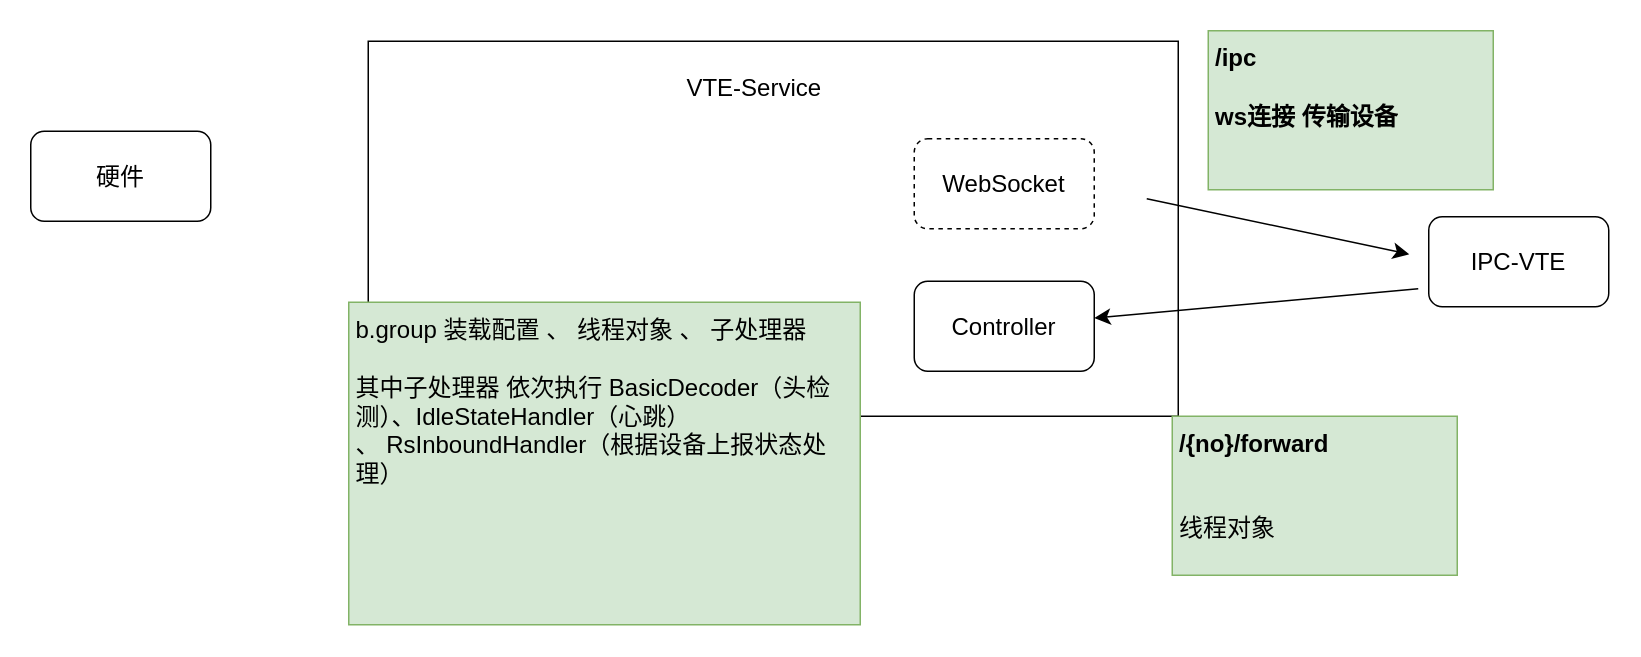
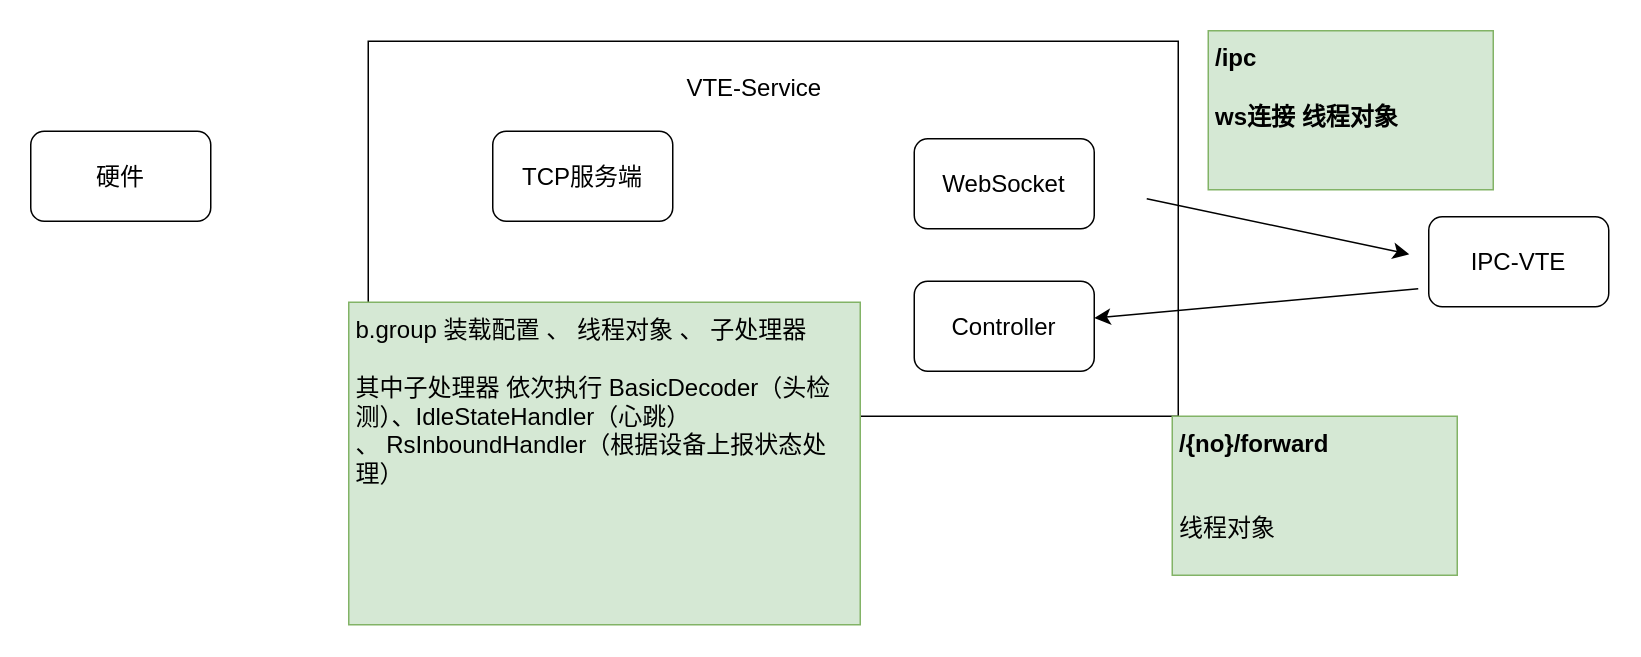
(1305, 45) -> (1305, 45)
none -> (583, 176)
(1004, 184) -> (1004, 184)
